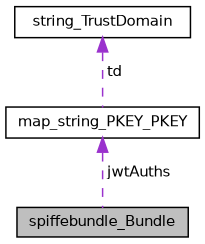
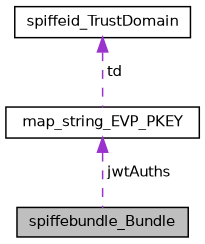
(103, 22) -> (103, 22)
(103, 123) -> (103, 123)
